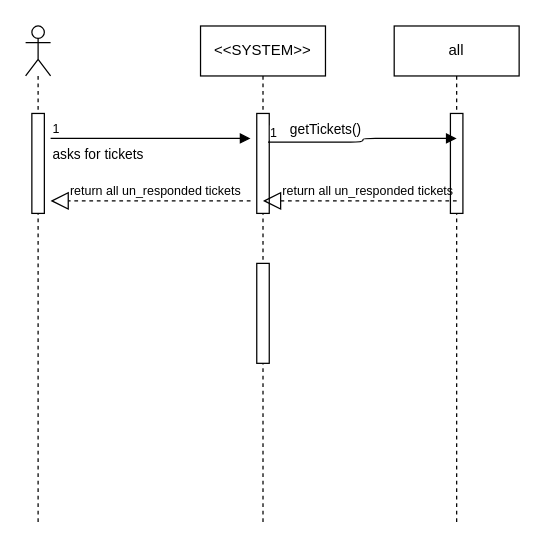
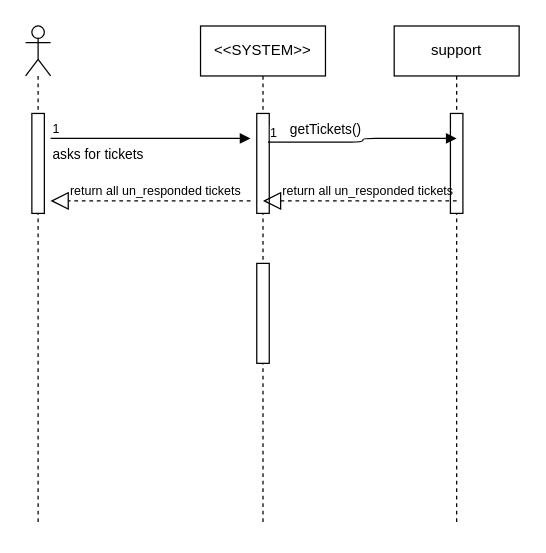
(457, 51) -> (457, 51)
